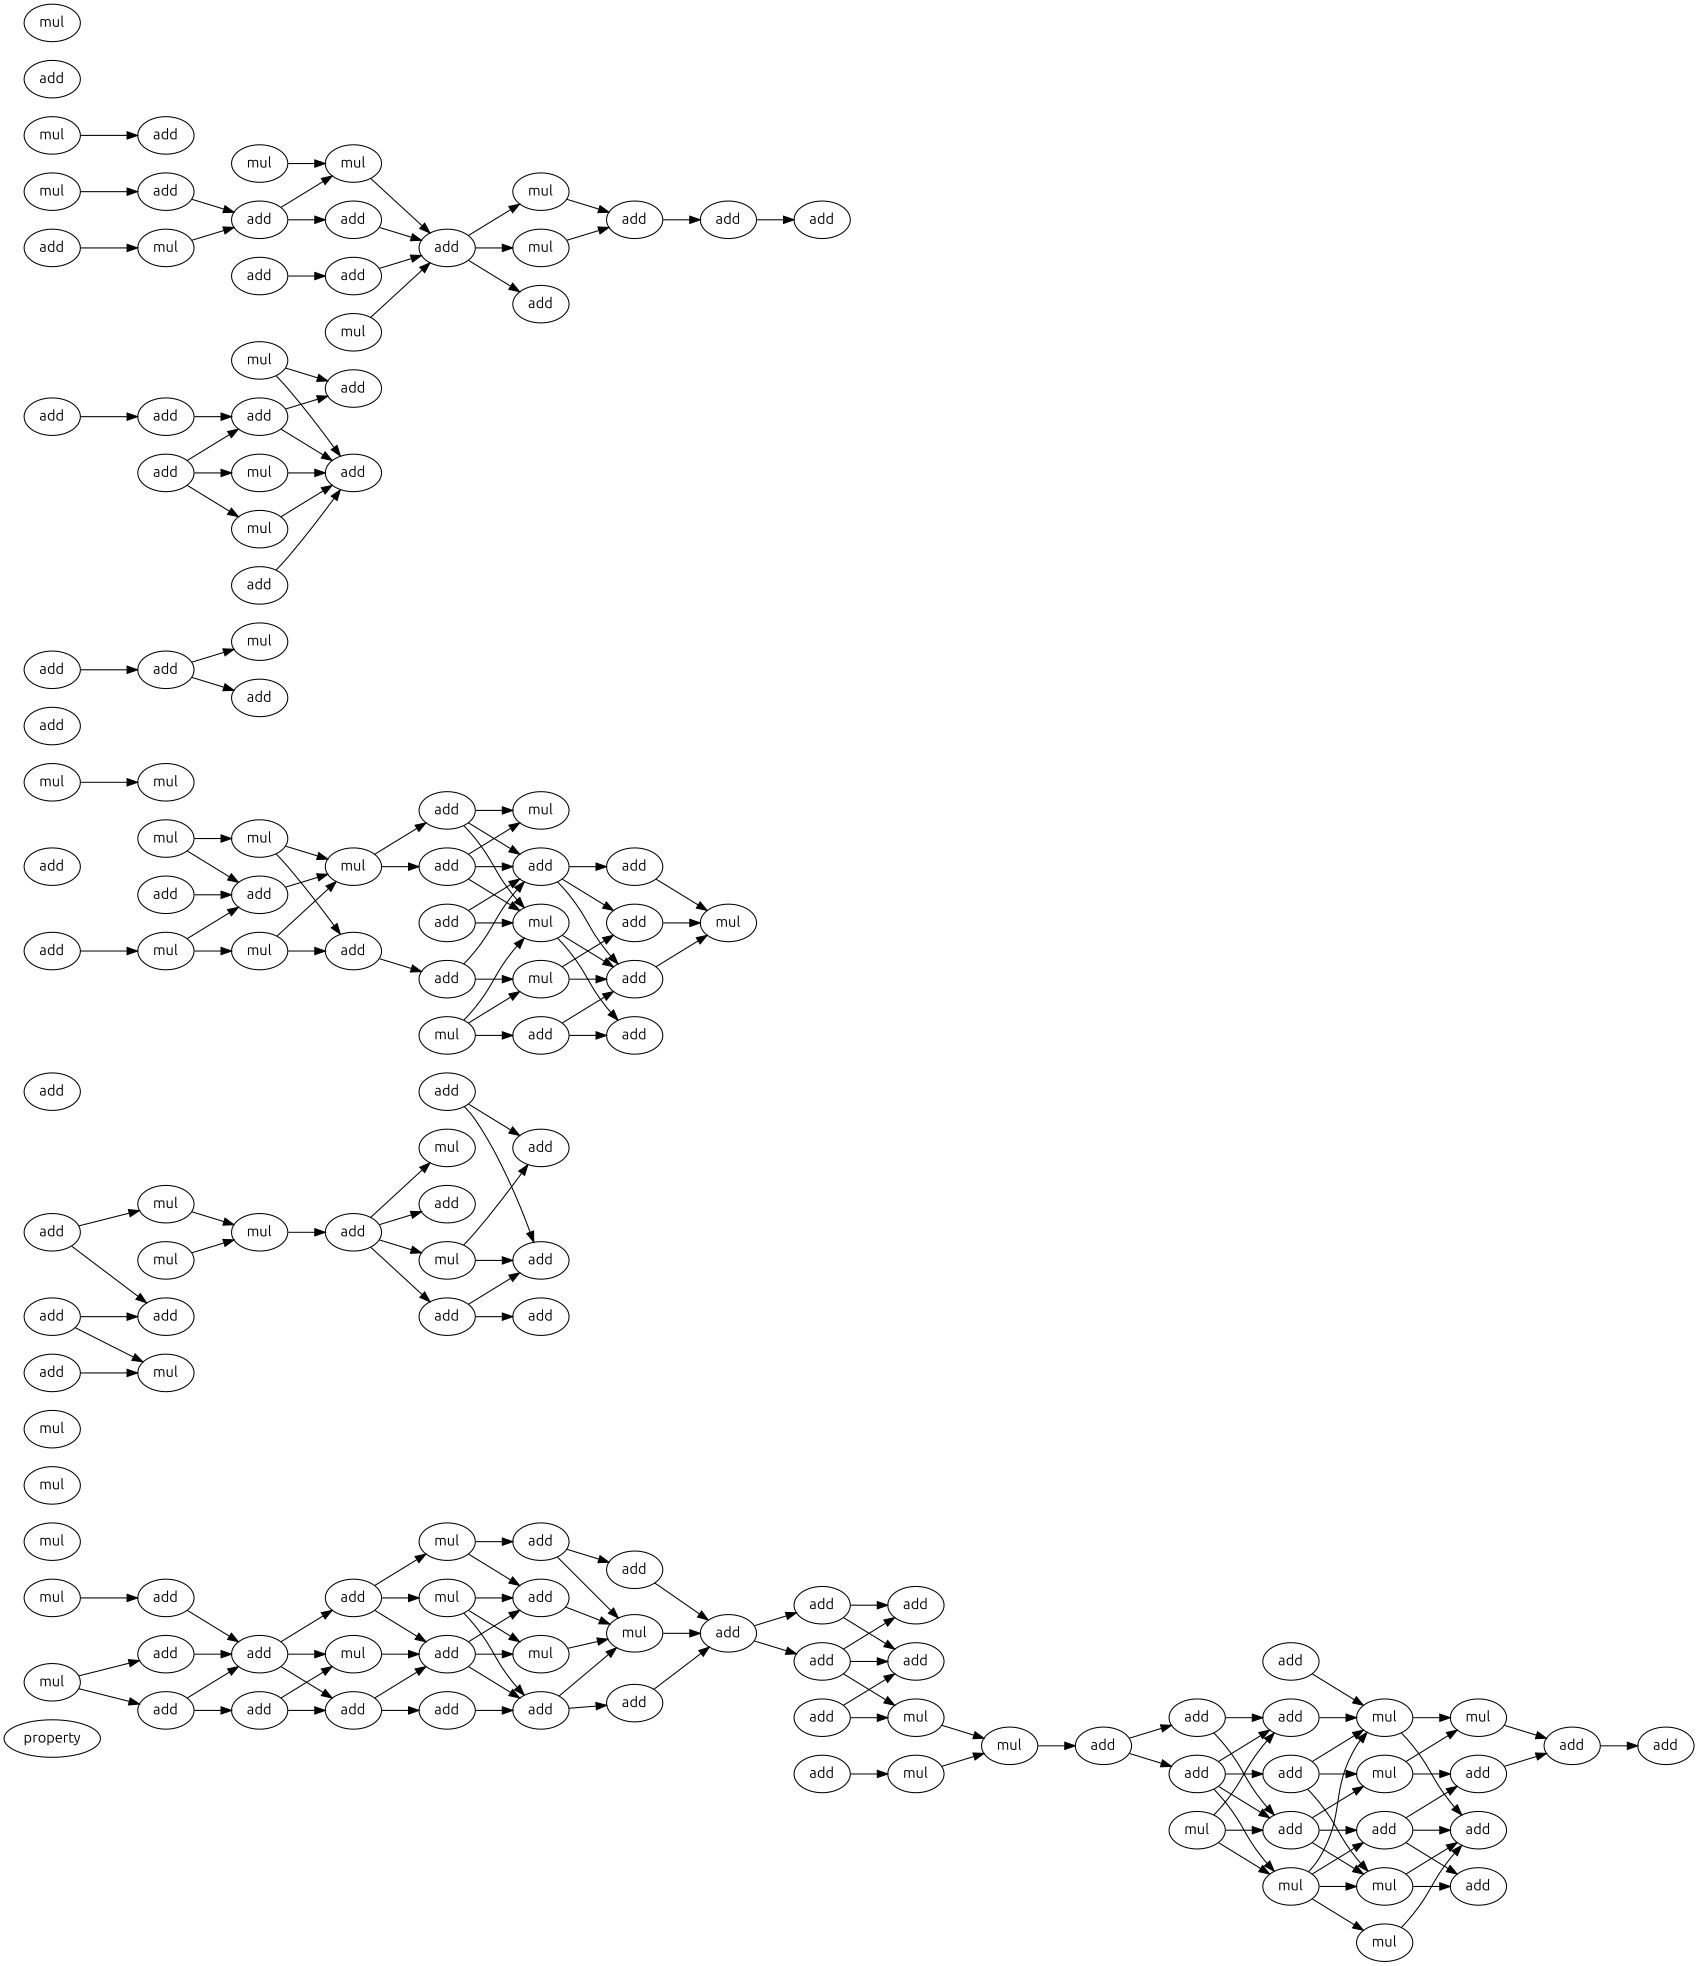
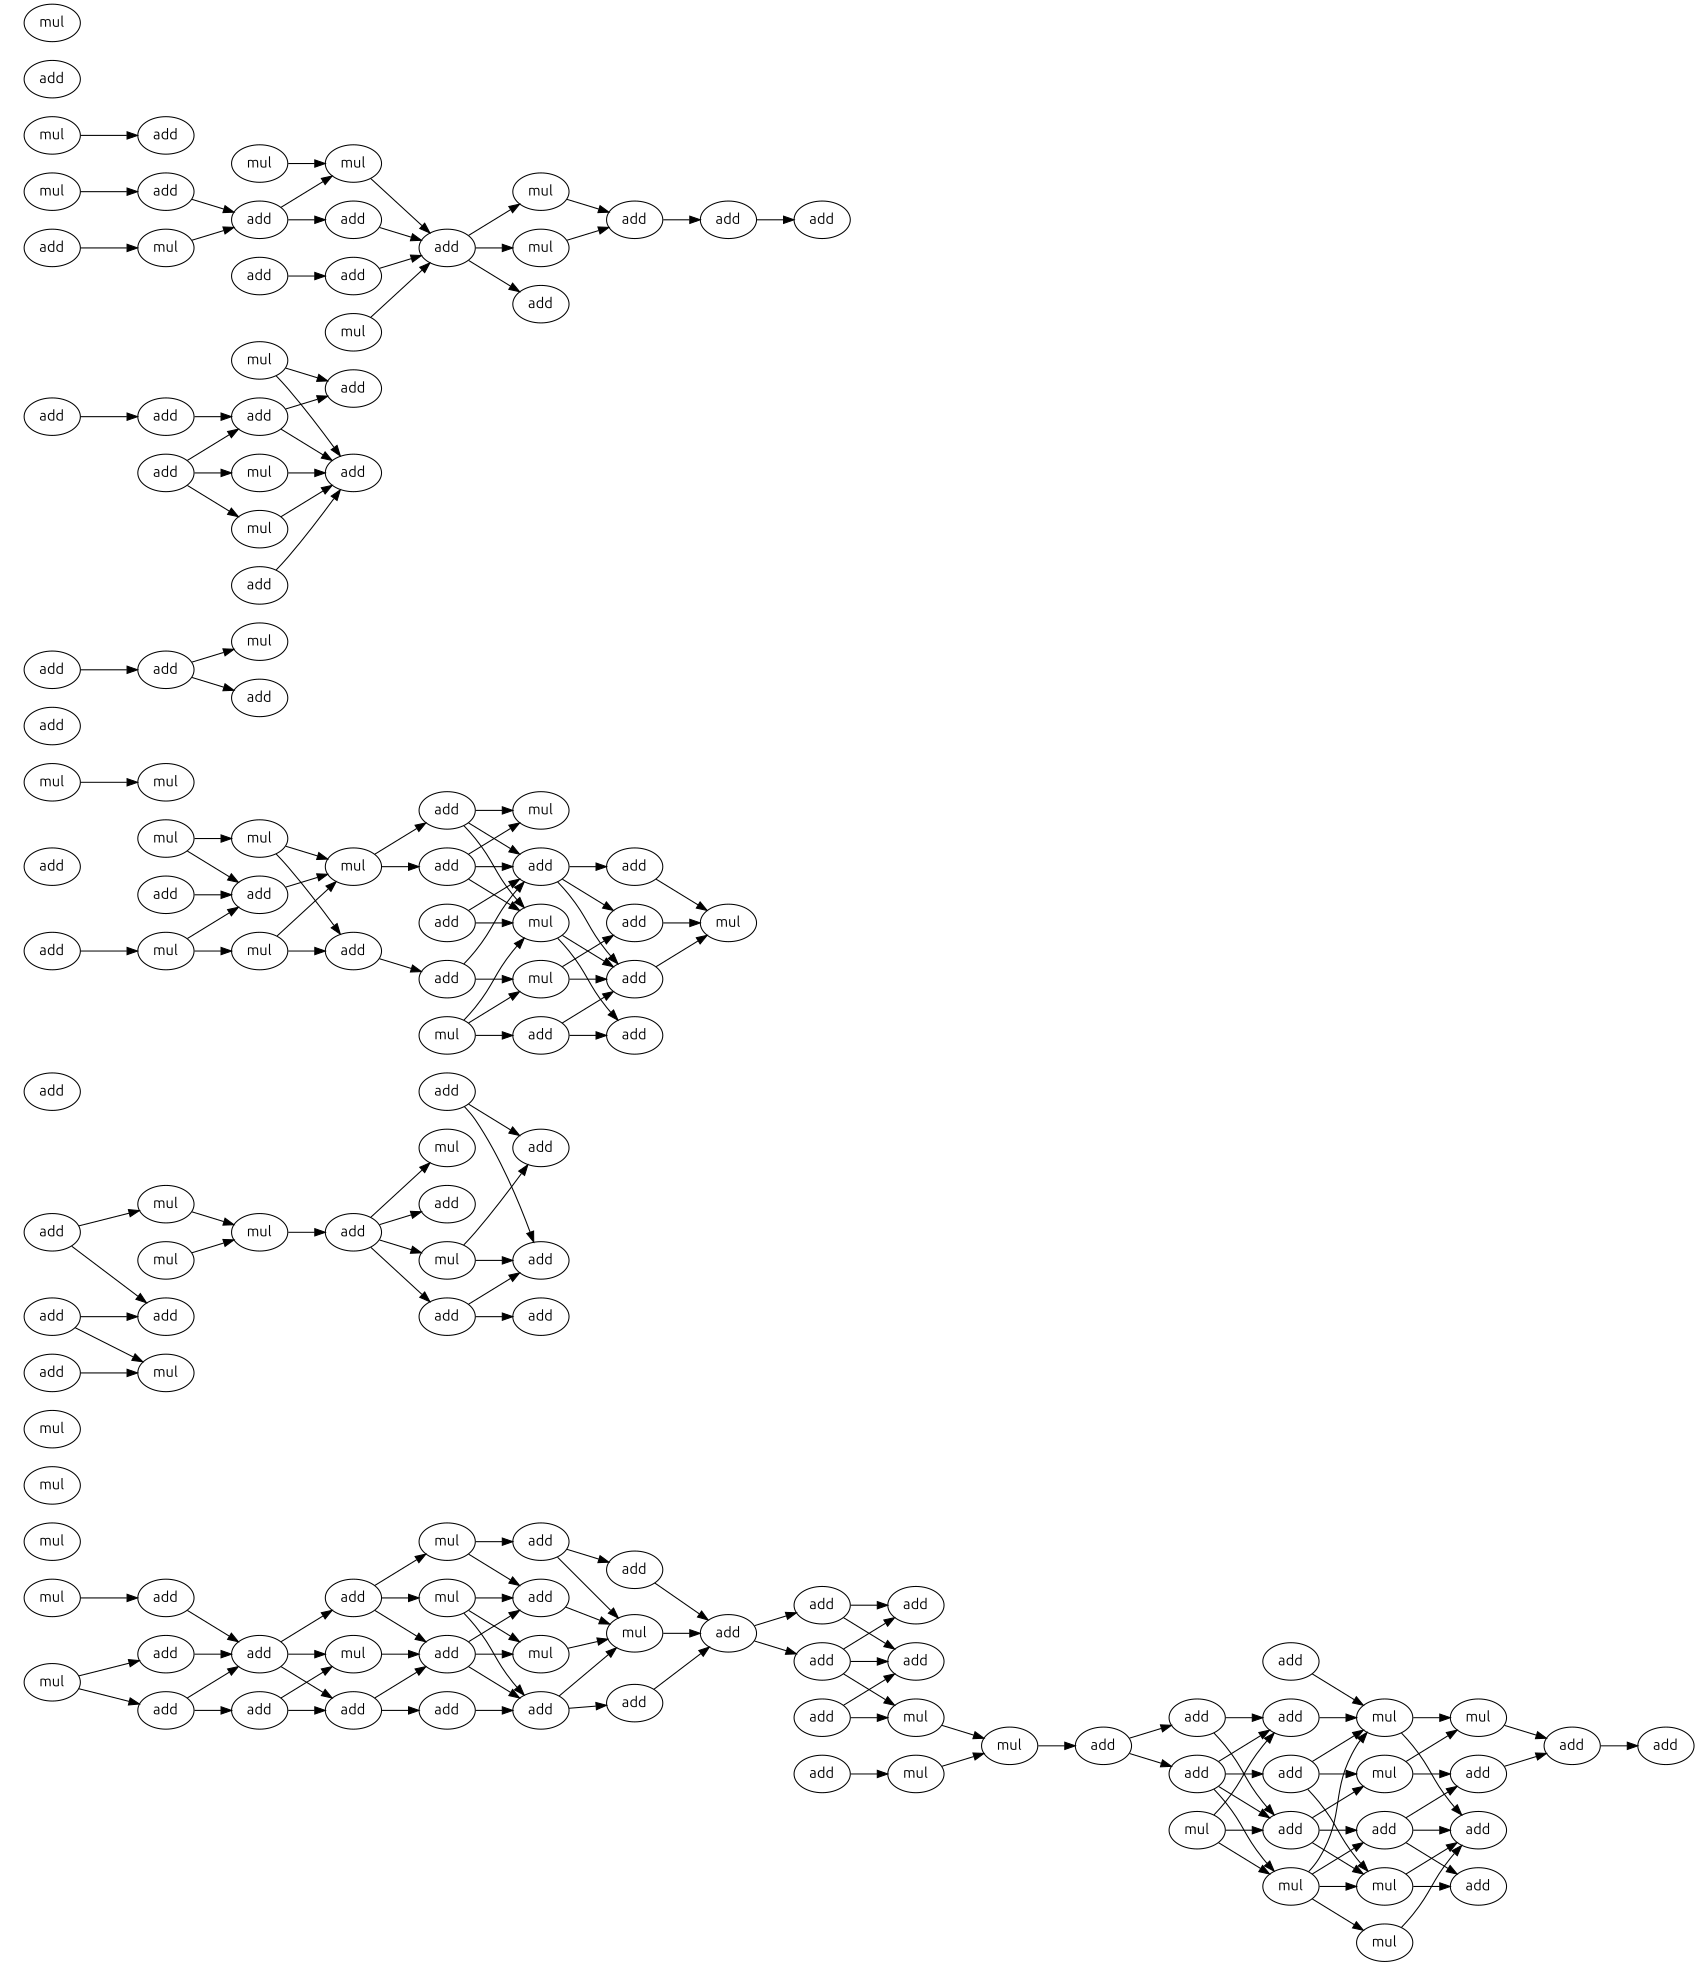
(52, 1739) -> none
